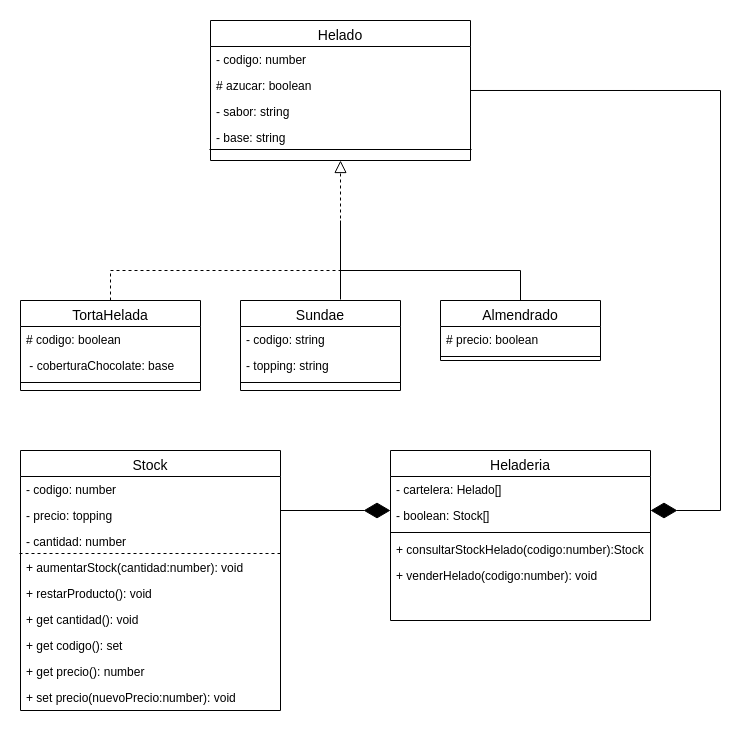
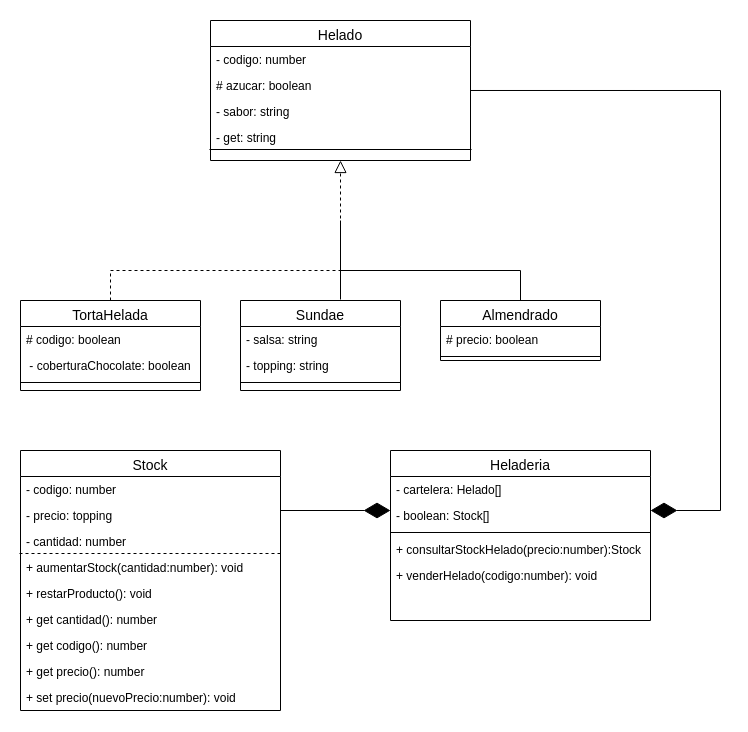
(257, 138) -> (253, 138)
(292, 340) -> (289, 340)
(107, 366) -> (116, 366)
(531, 550) -> (531, 550)
(91, 620) -> (99, 620)
(82, 646) -> (92, 646)
